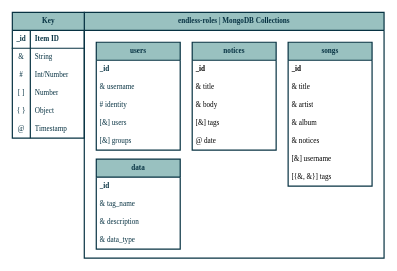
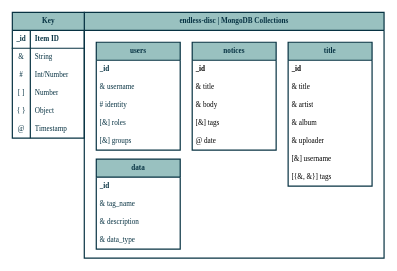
(234, 21) -> (234, 21)
(330, 51) -> (330, 51)
(117, 123) -> (116, 123)
(308, 141) -> (310, 141)
